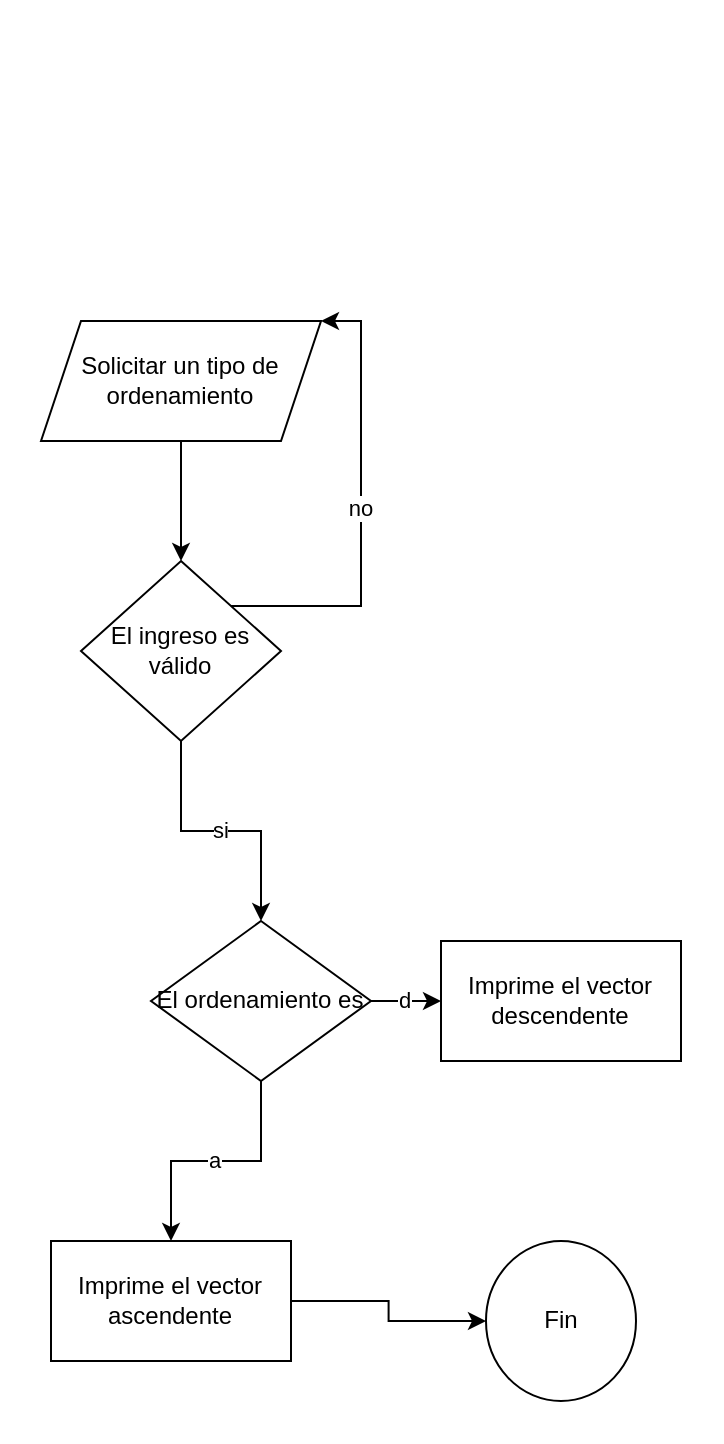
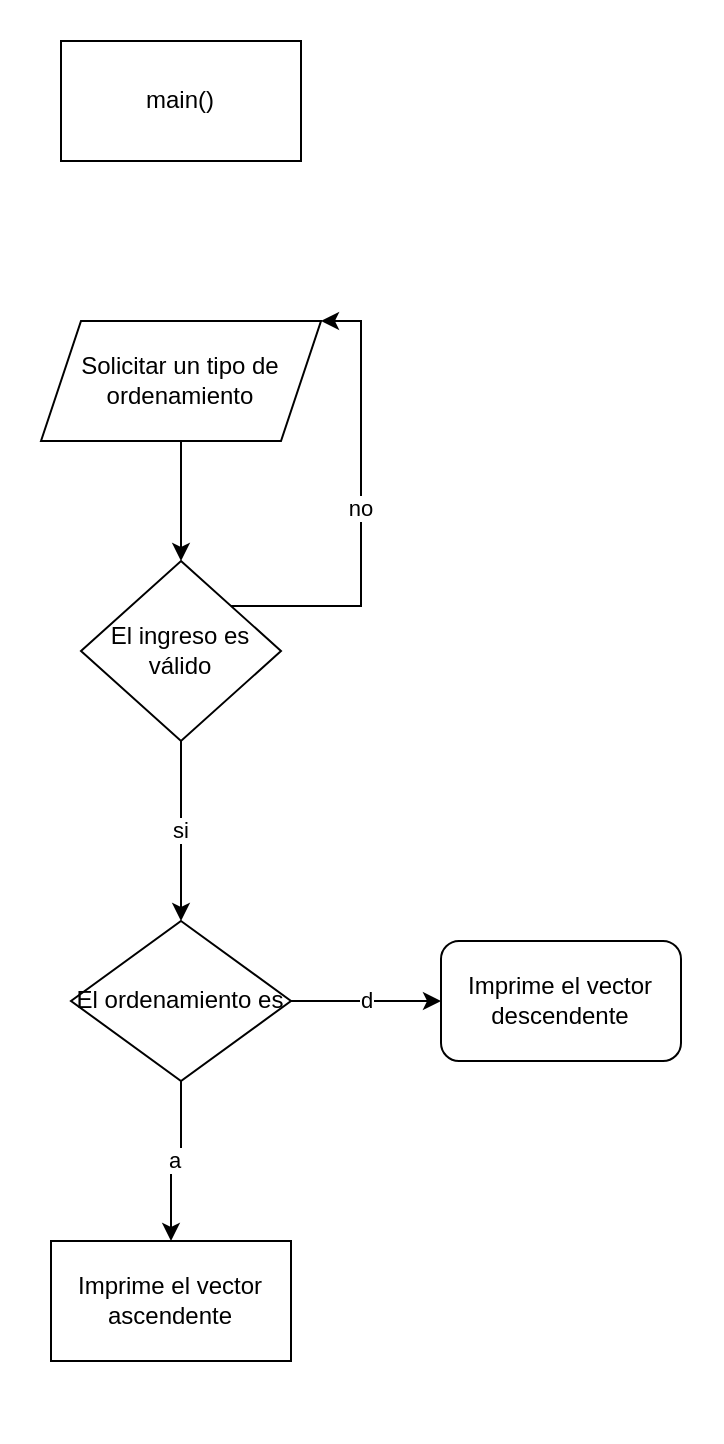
none -> (181, 101)
(261, 1001) -> (181, 1001)
(561, 1001) -> (561, 1001)
(389, 1304) -> none
(561, 1321) -> none
